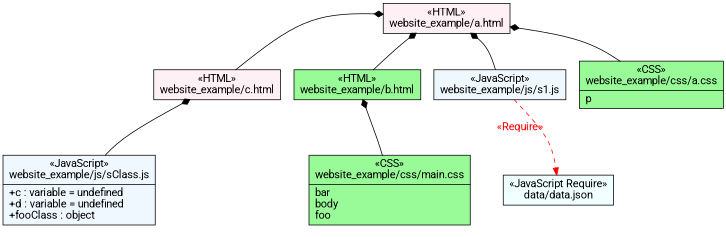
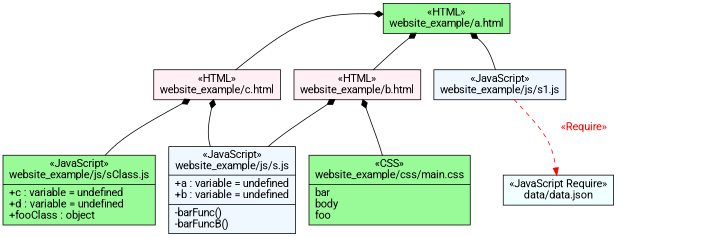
(447, 18) -> (447, 18)
(357, 85) -> (357, 85)
(651, 85) -> none
(541, 130) -> (541, 130)
(79, 190) -> (79, 190)
none -> (232, 190)
